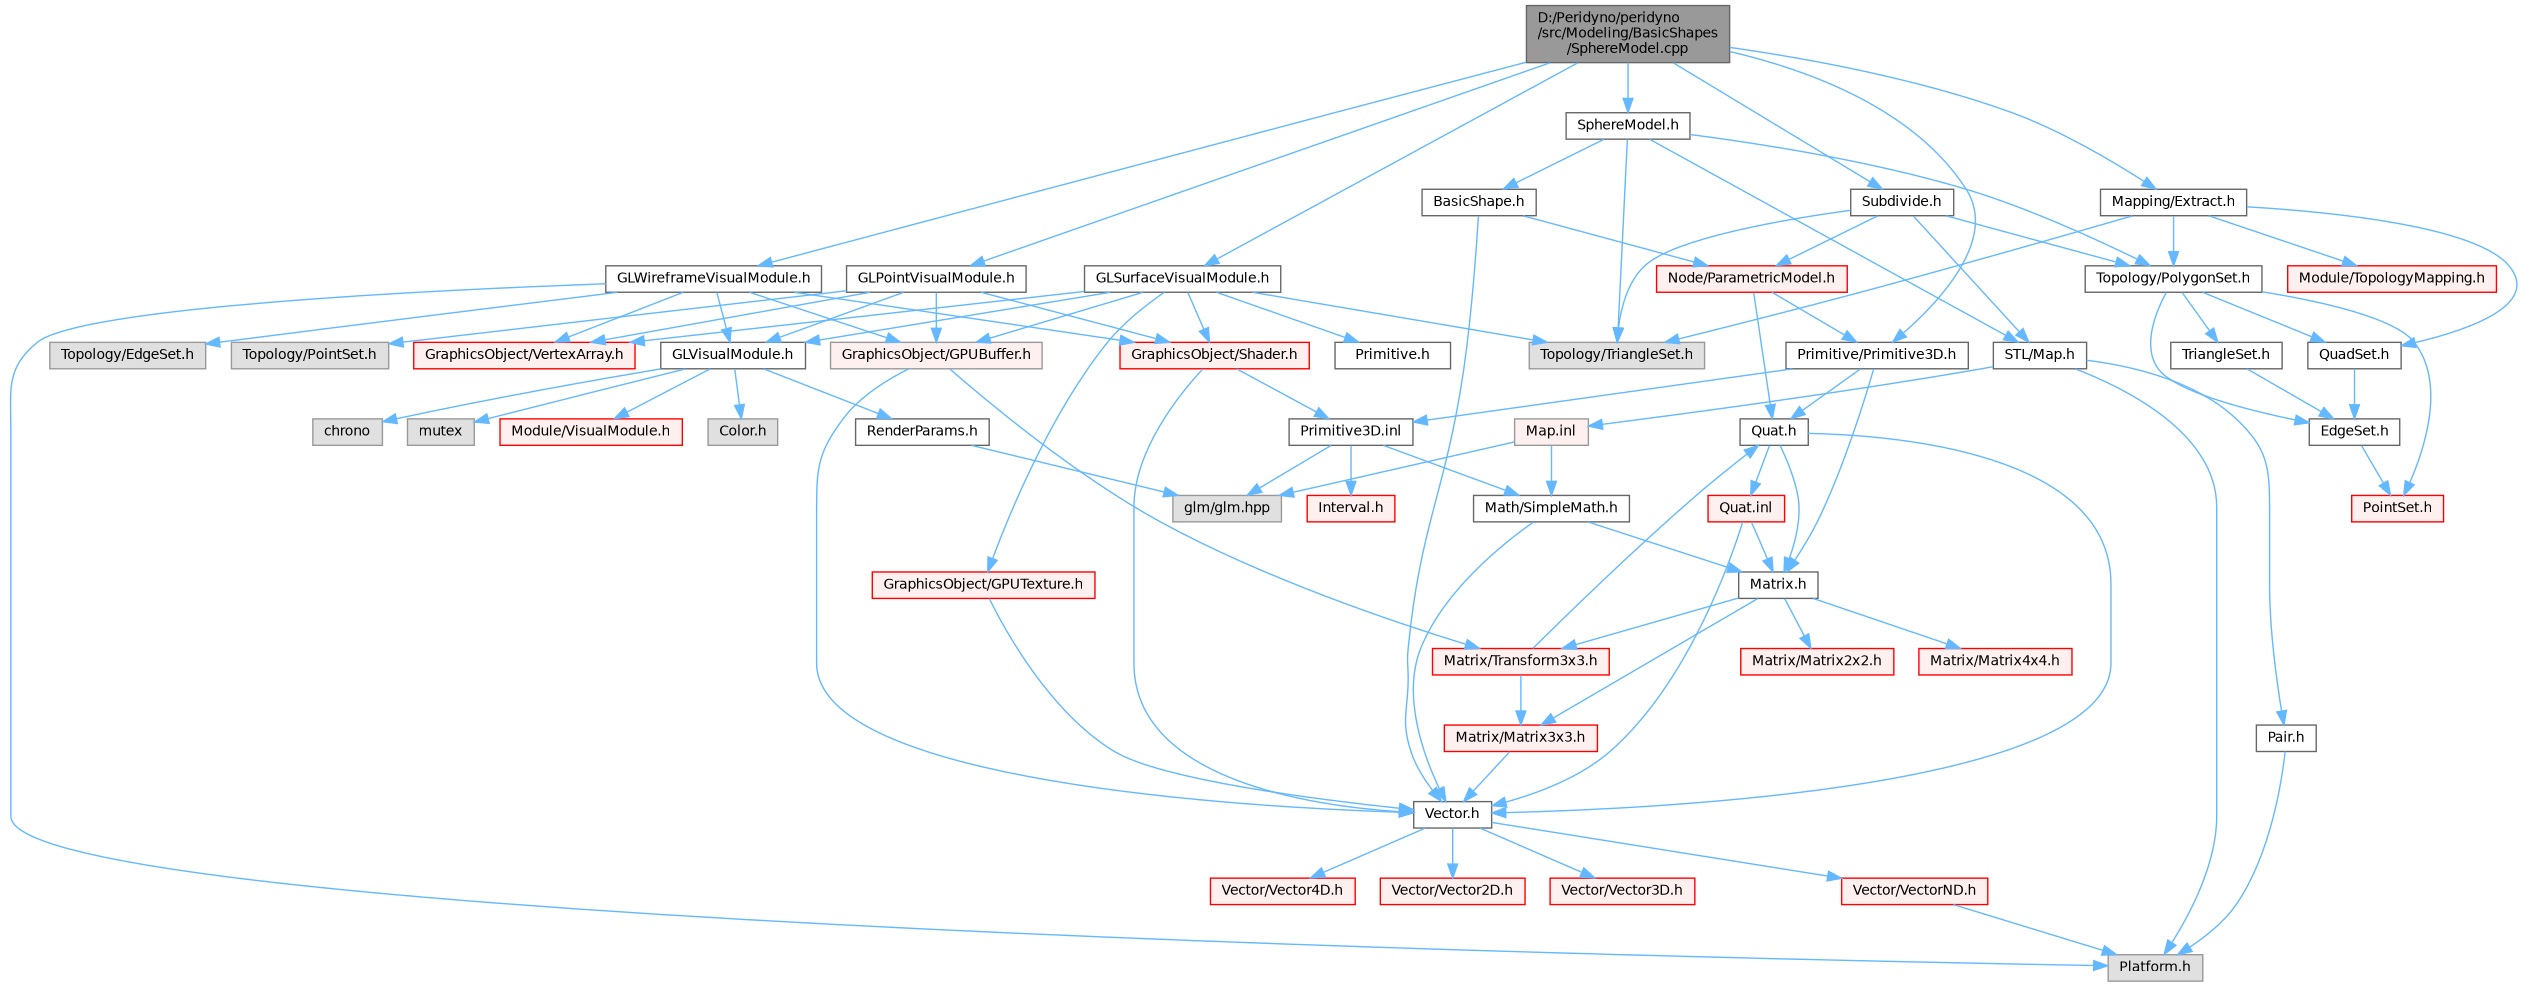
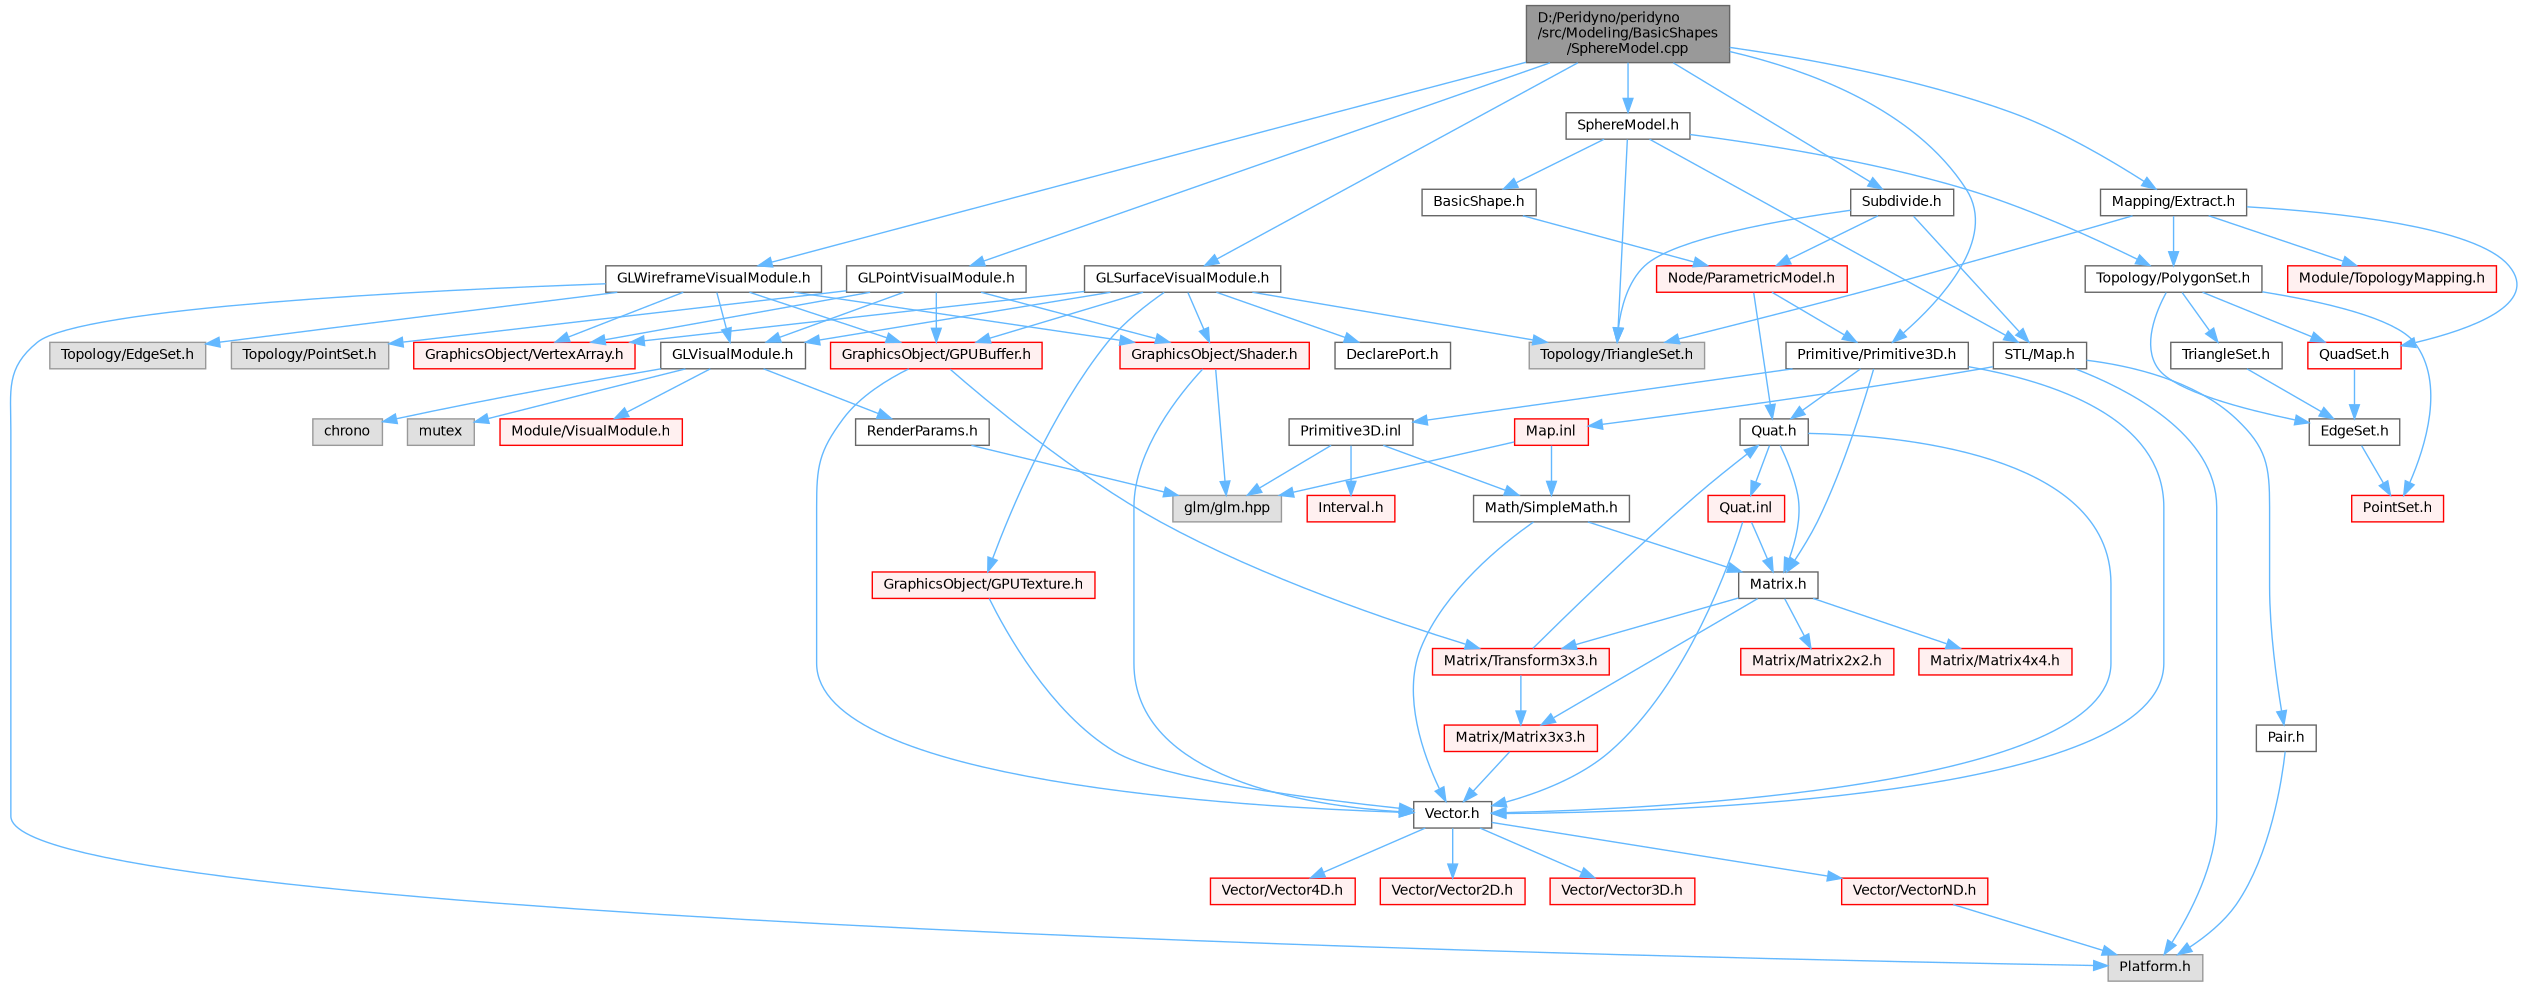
(2022, 237) -> none
(936, 356) -> (936, 356)
(1393, 356) -> (1393, 356)
(2355, 356) -> (2355, 356)
(1276, 390) -> (1220, 425)
(743, 432) -> none
(1552, 432) -> (1552, 432)
(1435, 506) -> (2060, 751)
